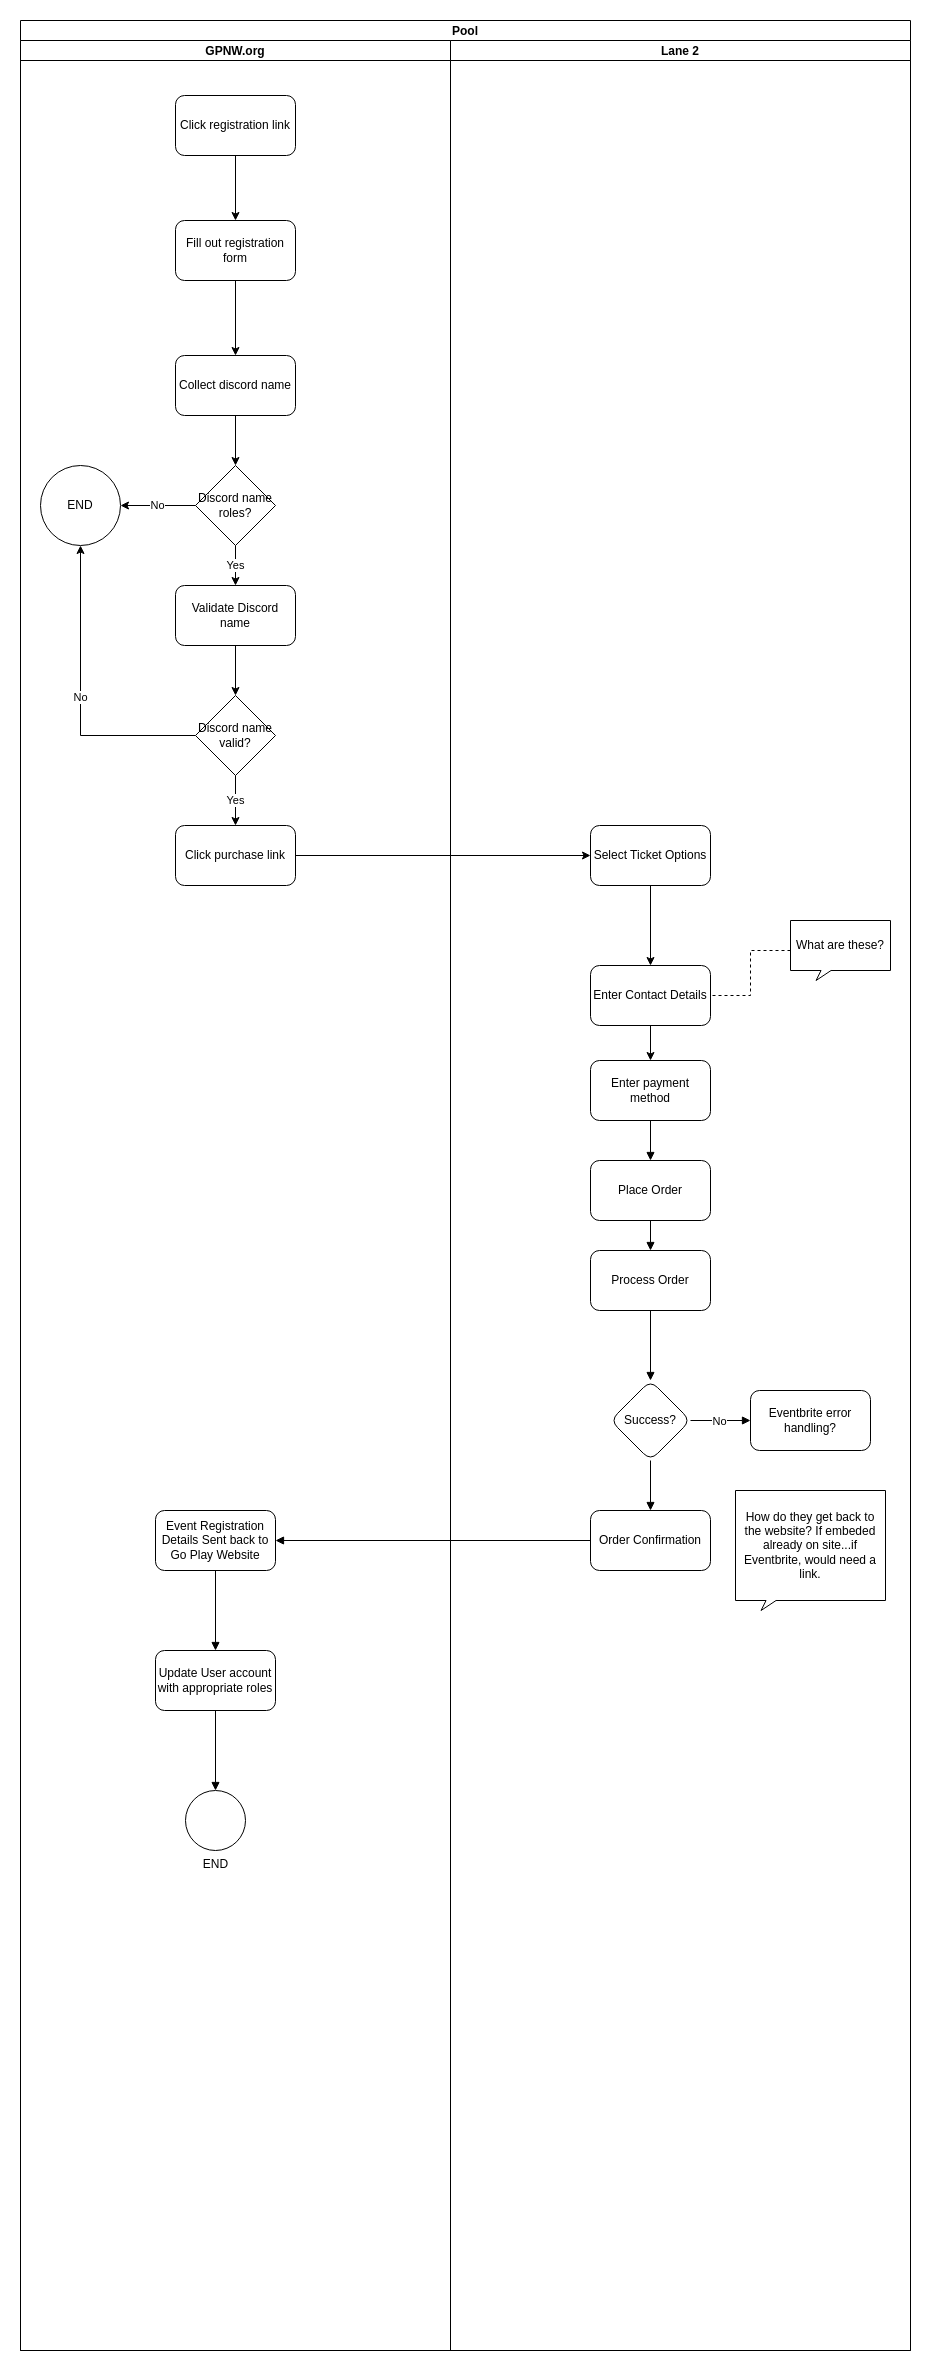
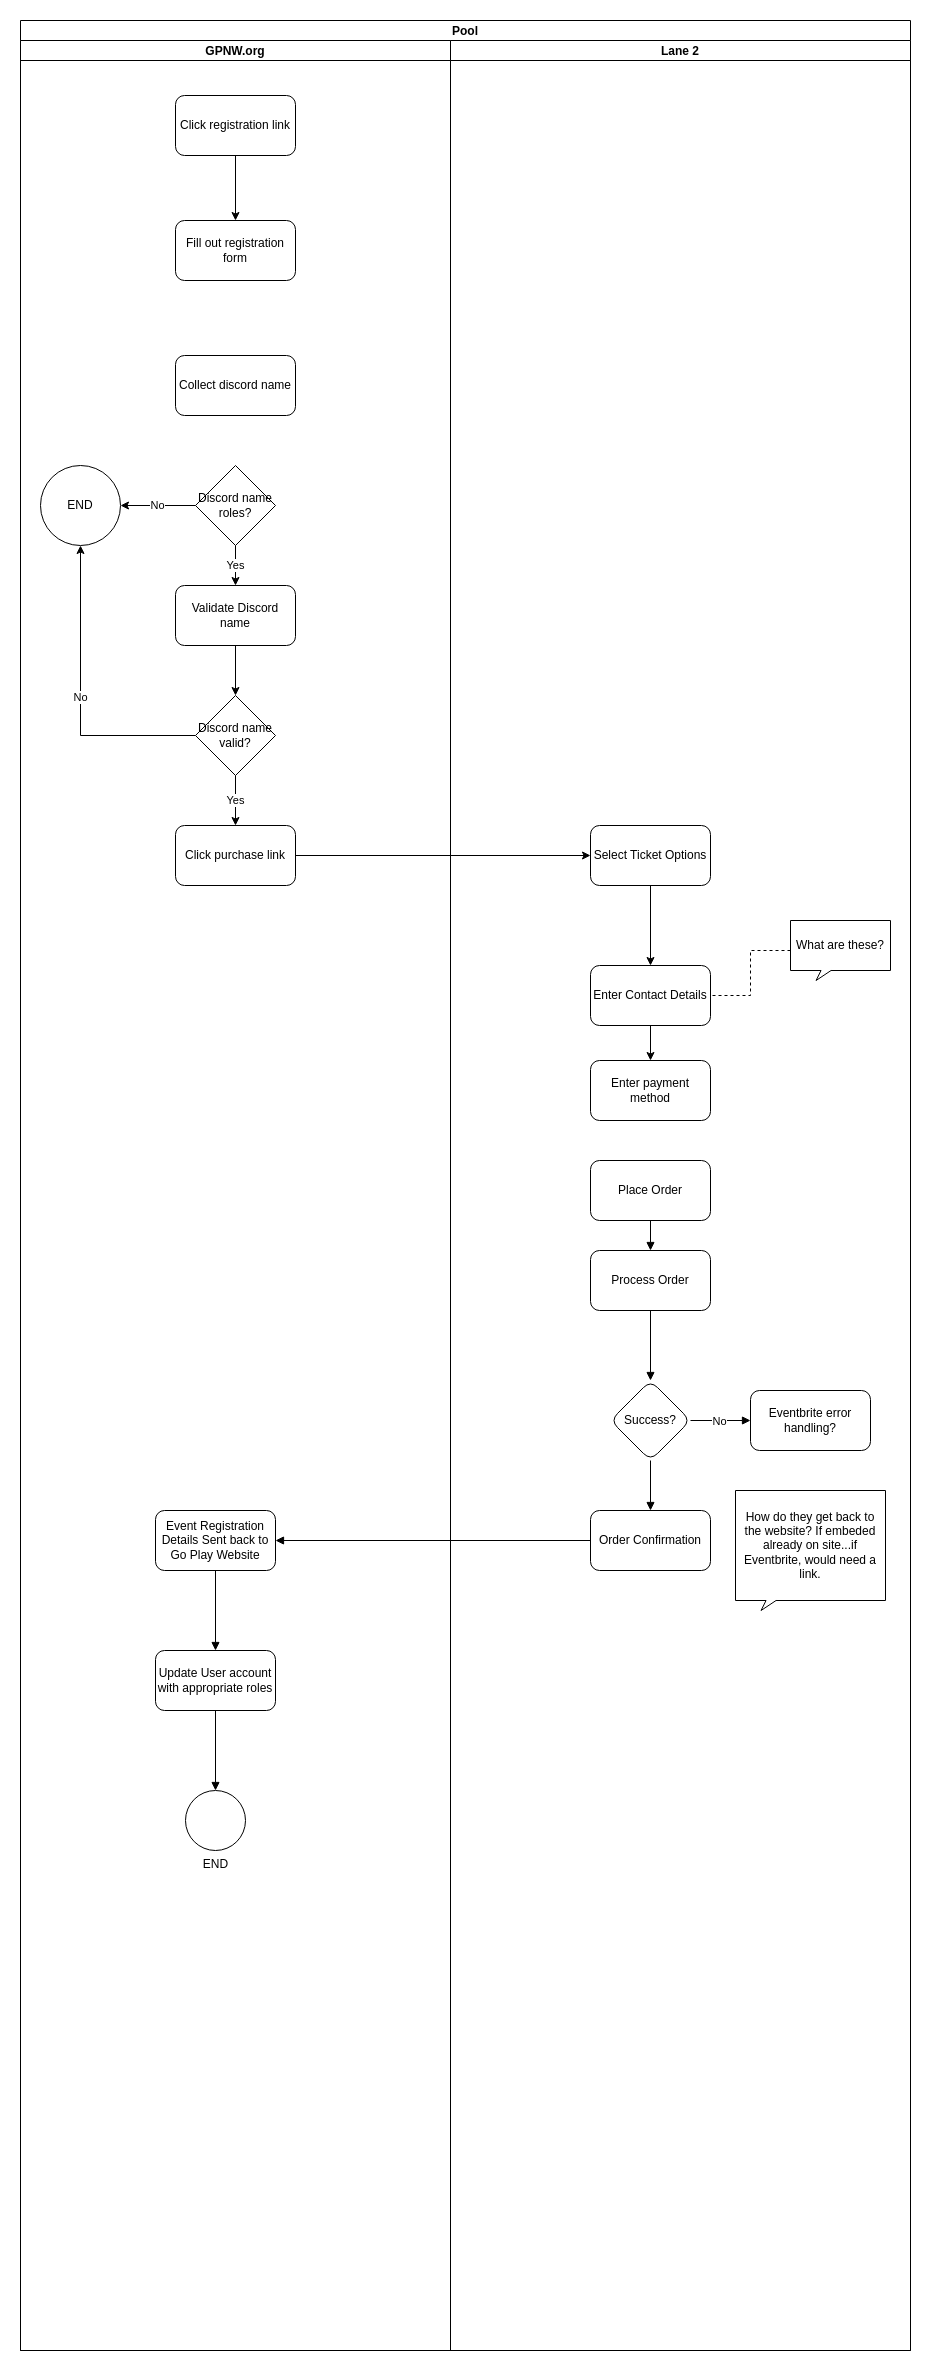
(236, 315) -> none
(236, 437) -> none
(651, 1136) -> none
